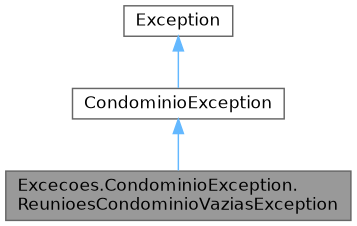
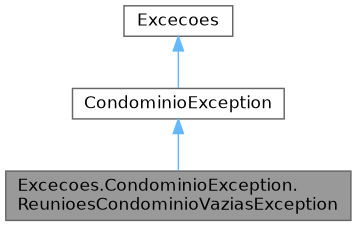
(178, 21) -> (178, 21)
